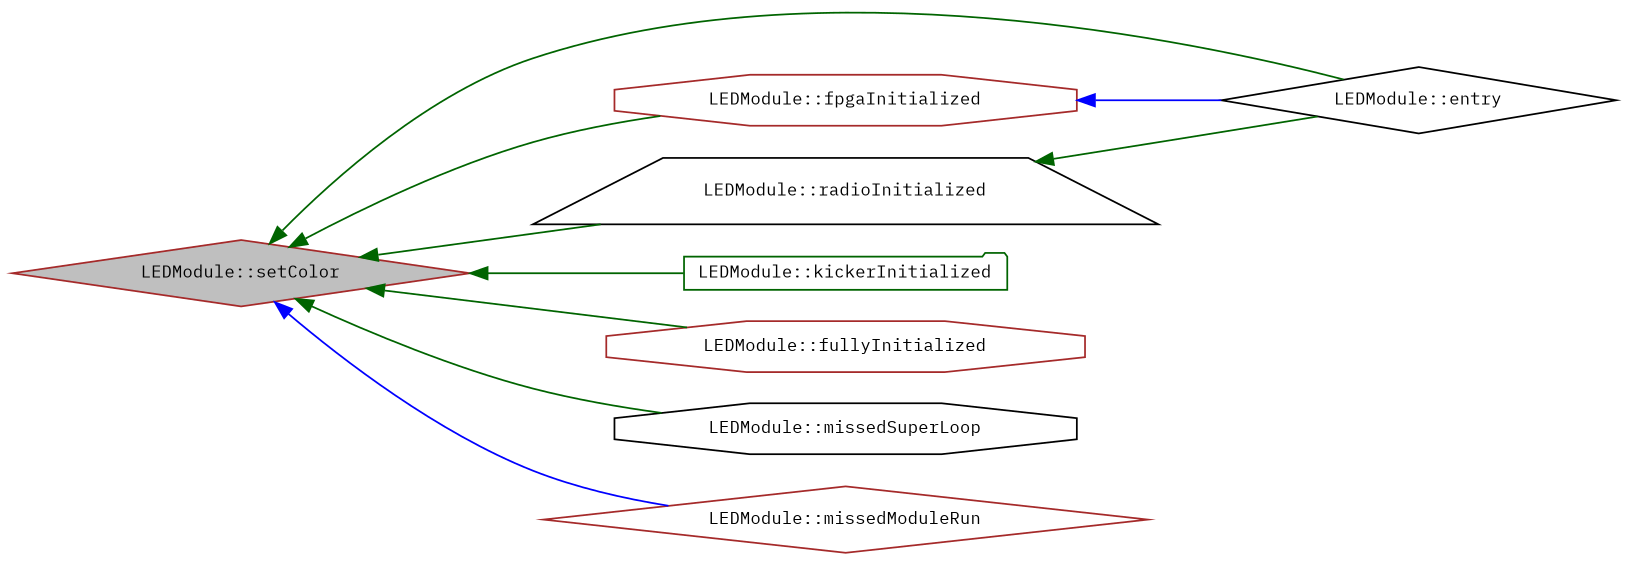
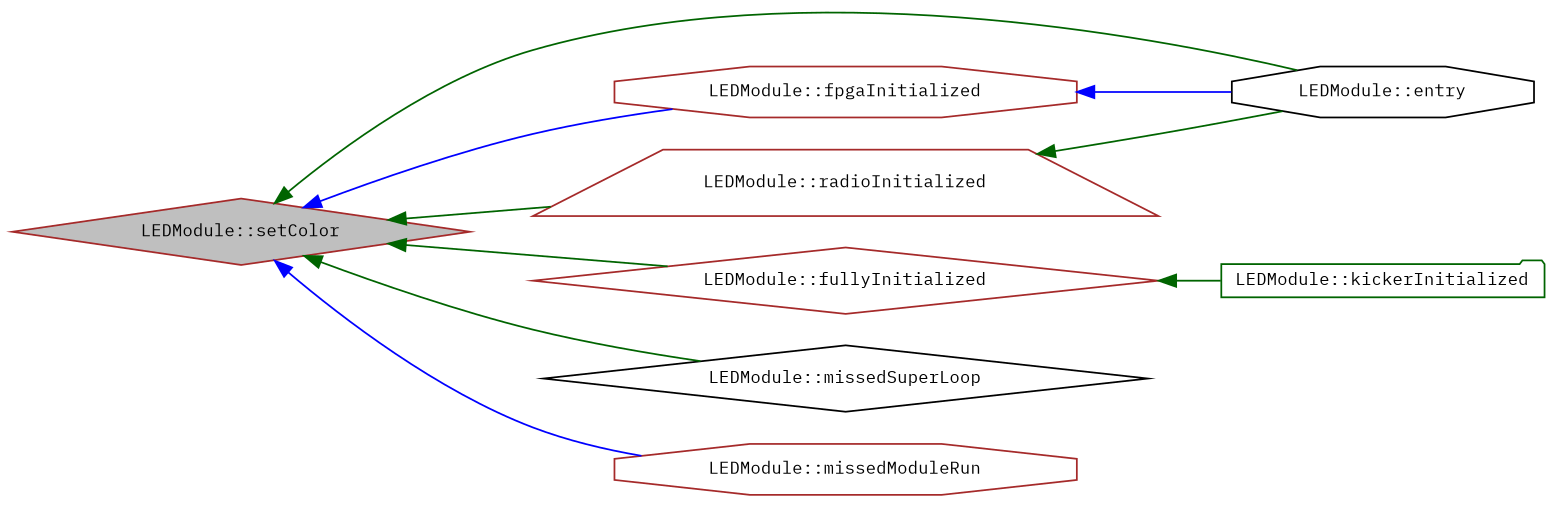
(1419, 100) -> (1383, 92)
(477, 161) -> (493, 144)
(846, 191) -> (846, 183)
(586, 273) -> (1199, 281)
(846, 347) -> (846, 281)
(846, 429) -> (846, 379)
(846, 520) -> (846, 469)
